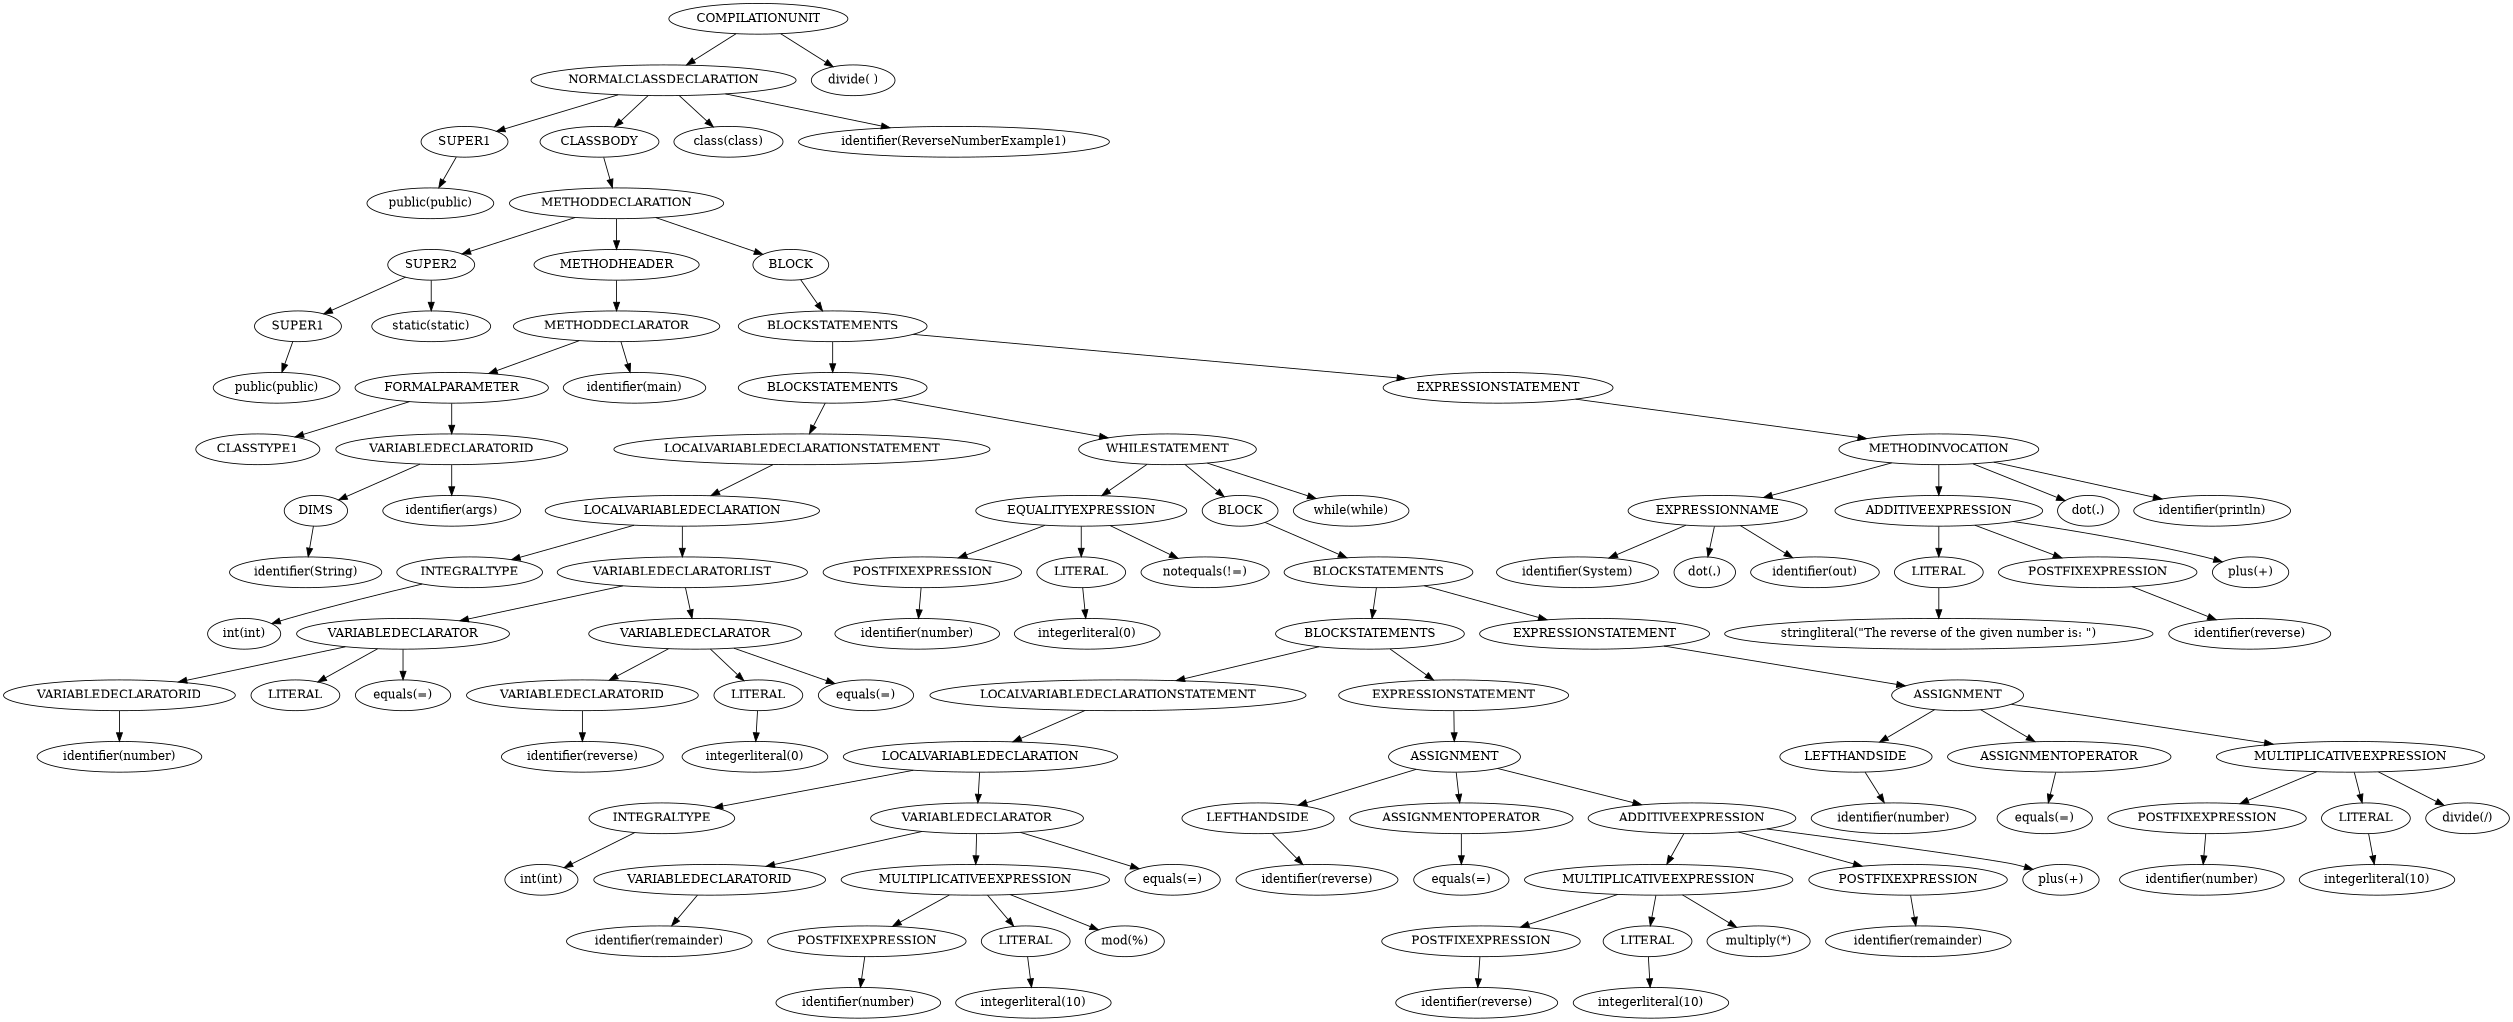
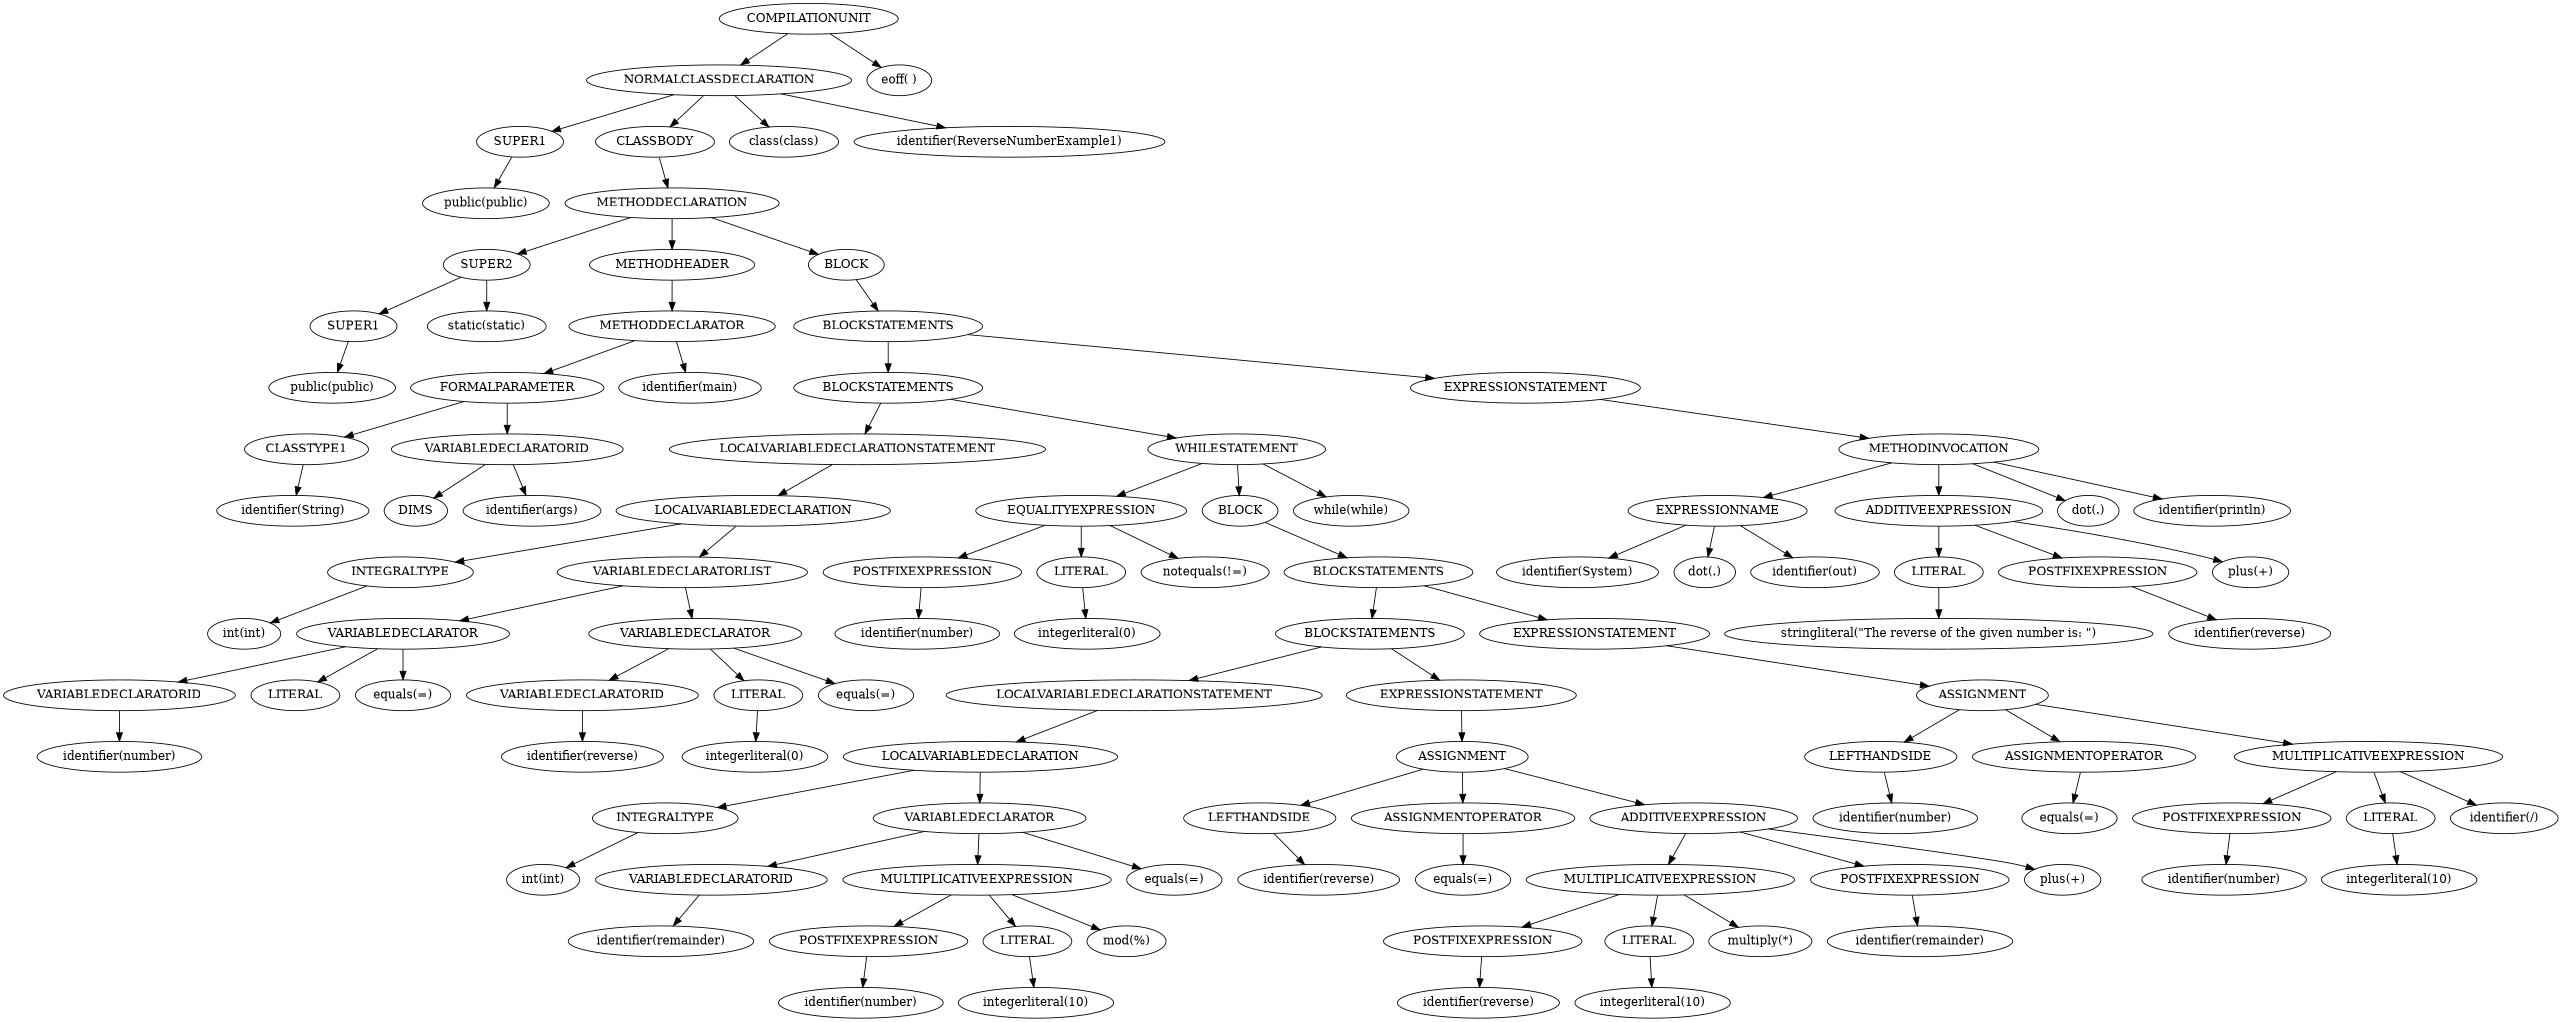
(853, 80) -> (899, 80)
(312, 537) -> (301, 476)
(2468, 818) -> (2504, 818)
